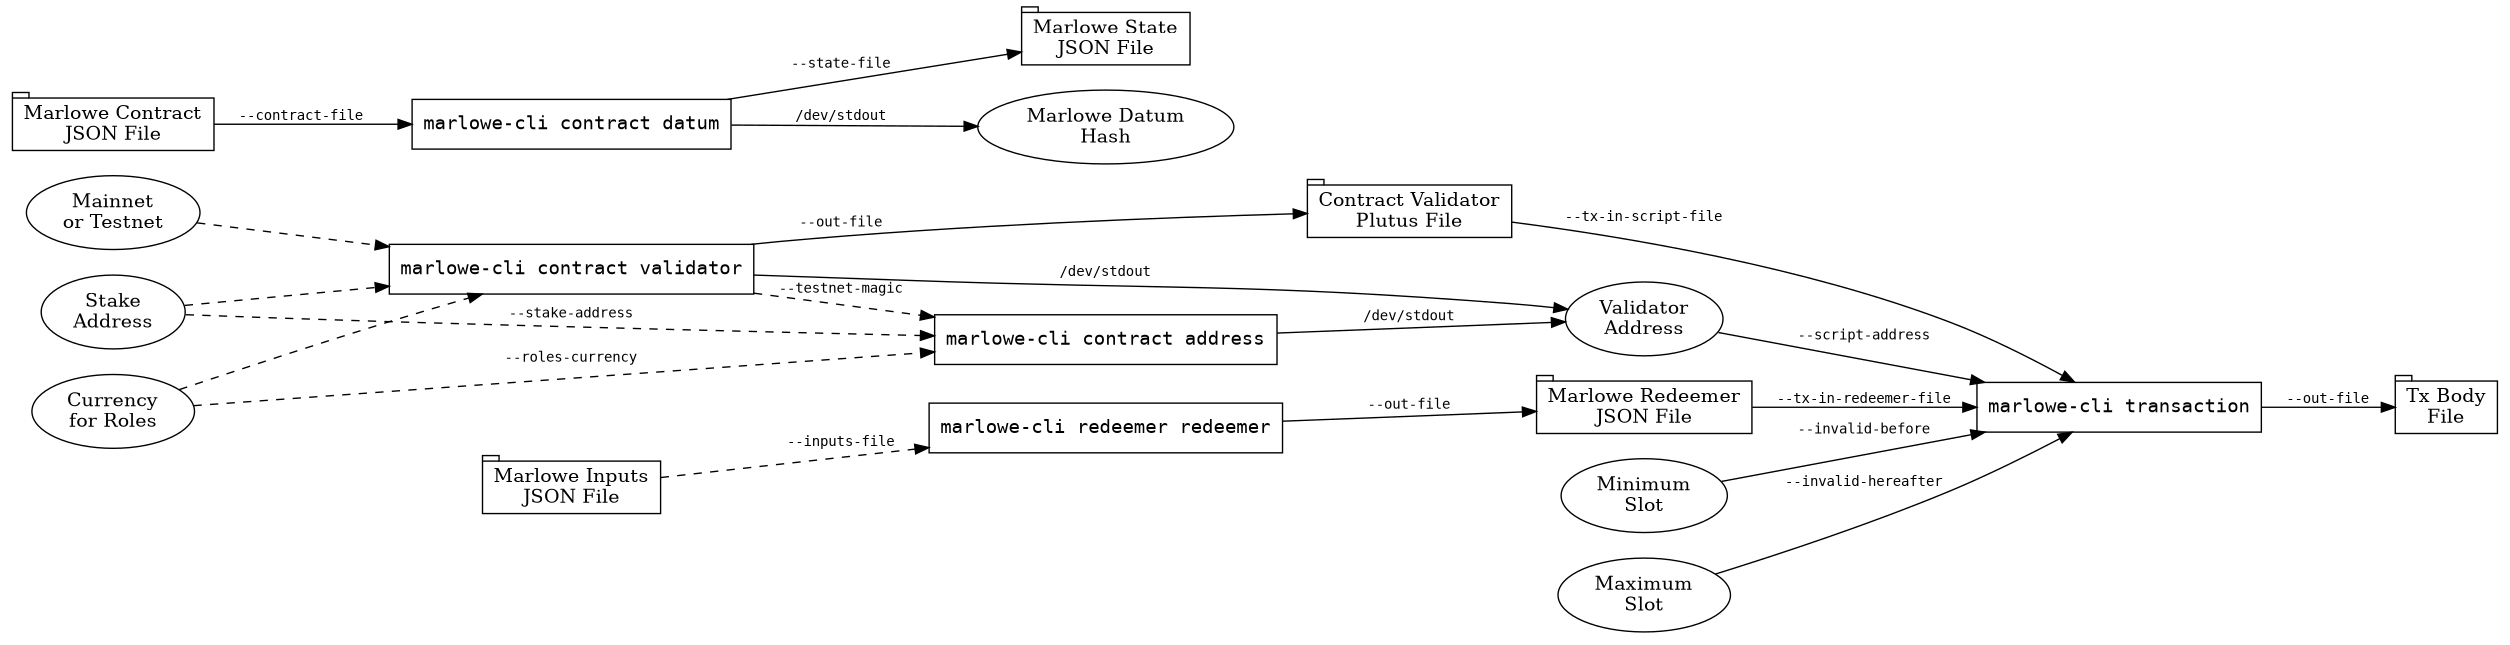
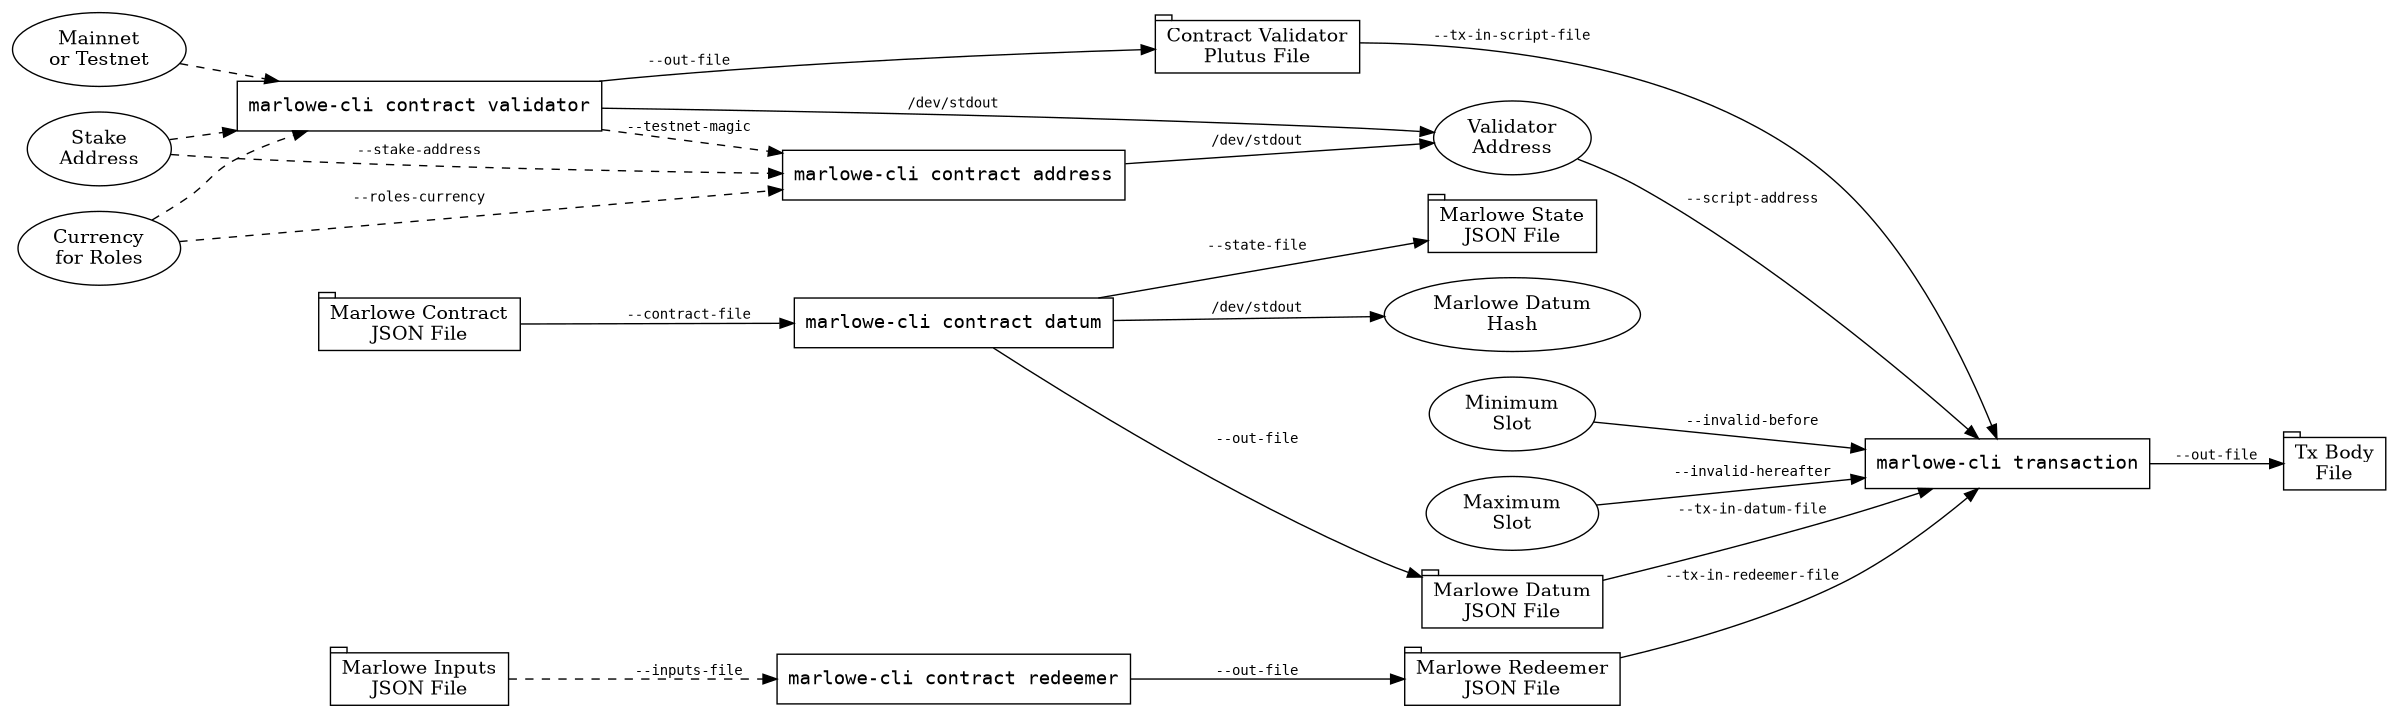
(1106, 428) -> (954, 679)
none -> (1512, 602)
